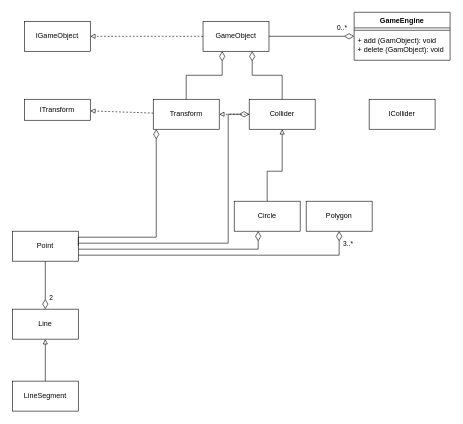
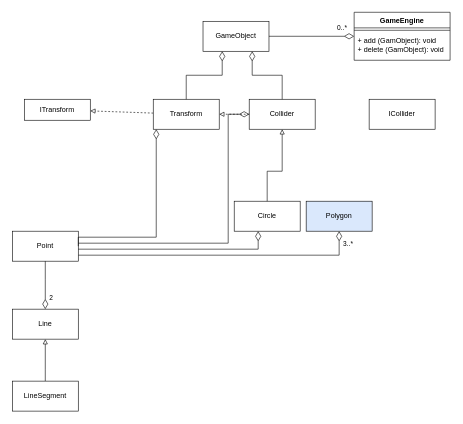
(57, 36) -> none
(150, 36) -> none
(339, 216) -> (339, 216)
